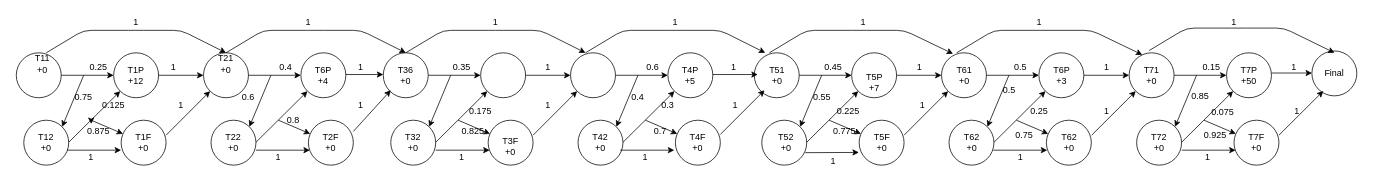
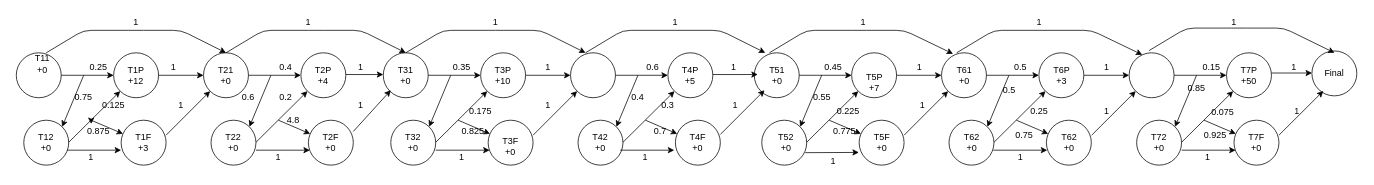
(225, 64) -> (225, 75)
(323, 75) -> (323, 75)
(405, 75) -> (405, 75)
none -> (503, 75)
(1152, 75) -> none
(1201, 96) -> (1197, 89)
none -> (285, 98)
(293, 120) -> (293, 120)
(143, 143) -> (143, 143)
